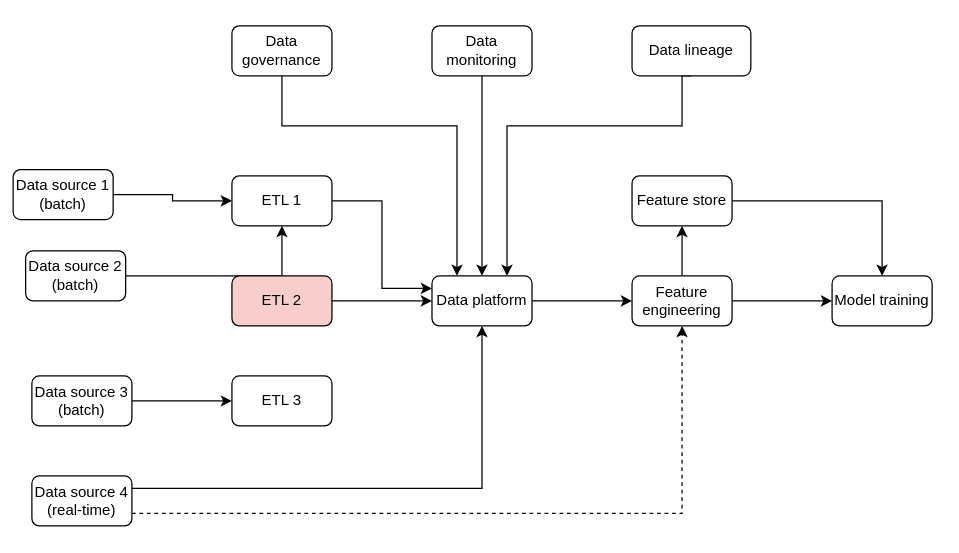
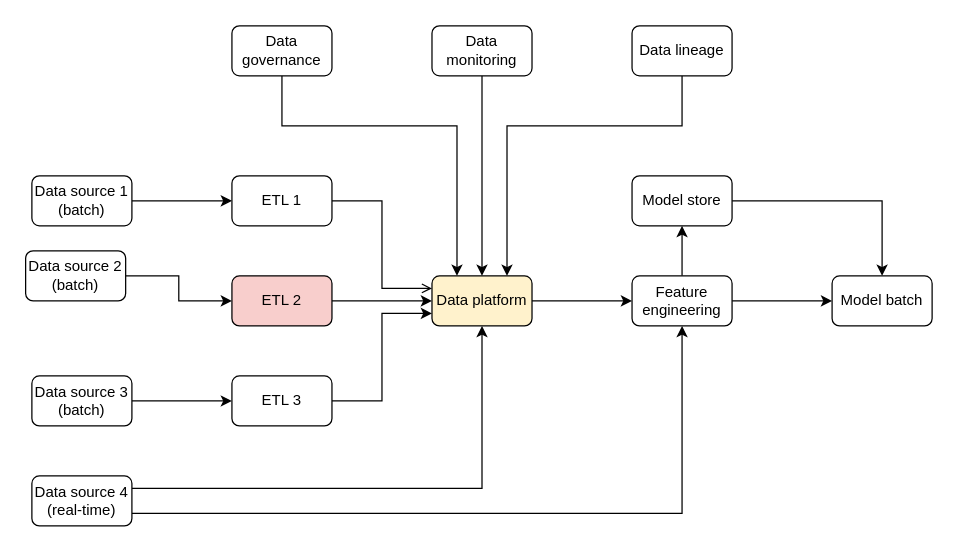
(691, 51) -> (682, 51)
(63, 194) -> (82, 201)
(682, 201) -> (682, 201)
(207, 276) -> (187, 301)
(422, 288) -> (424, 288)
(482, 301) -> (482, 301)
(882, 301) -> (882, 301)
none -> (382, 361)
(497, 513) -> (497, 513)
